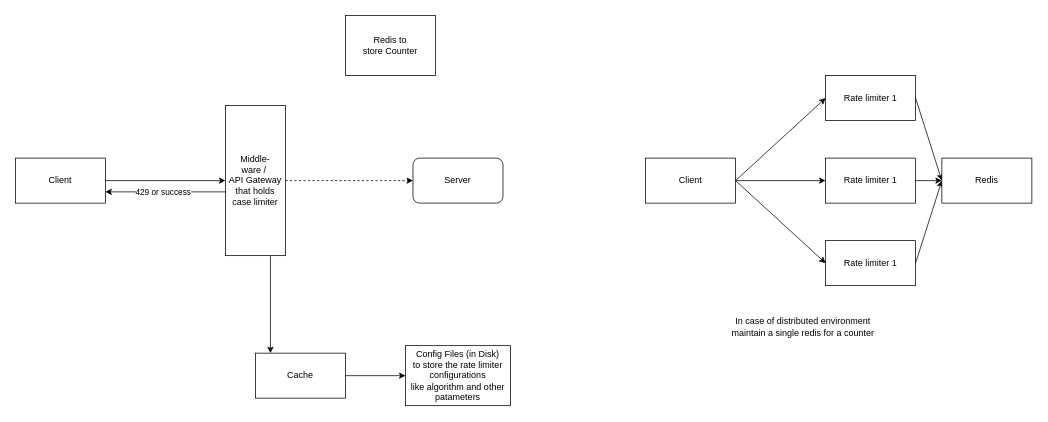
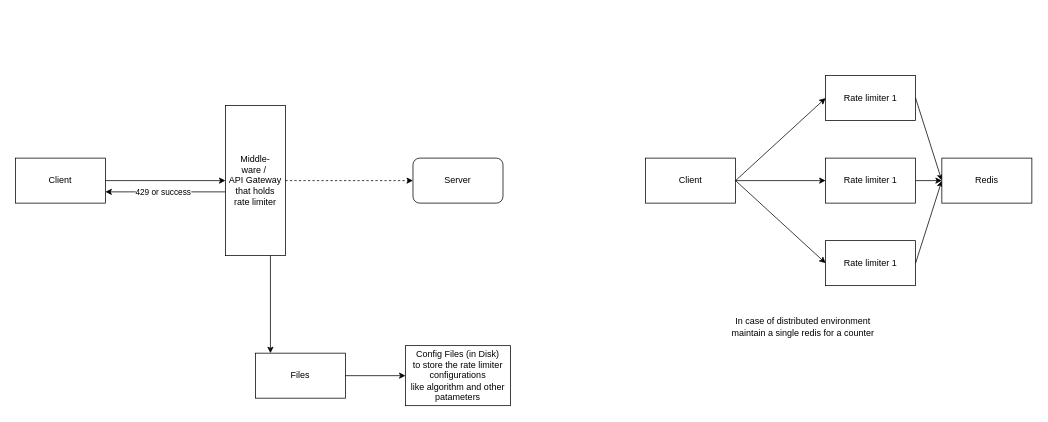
(390, 45) -> none
(255, 180) -> (255, 180)
(300, 375) -> (300, 375)
